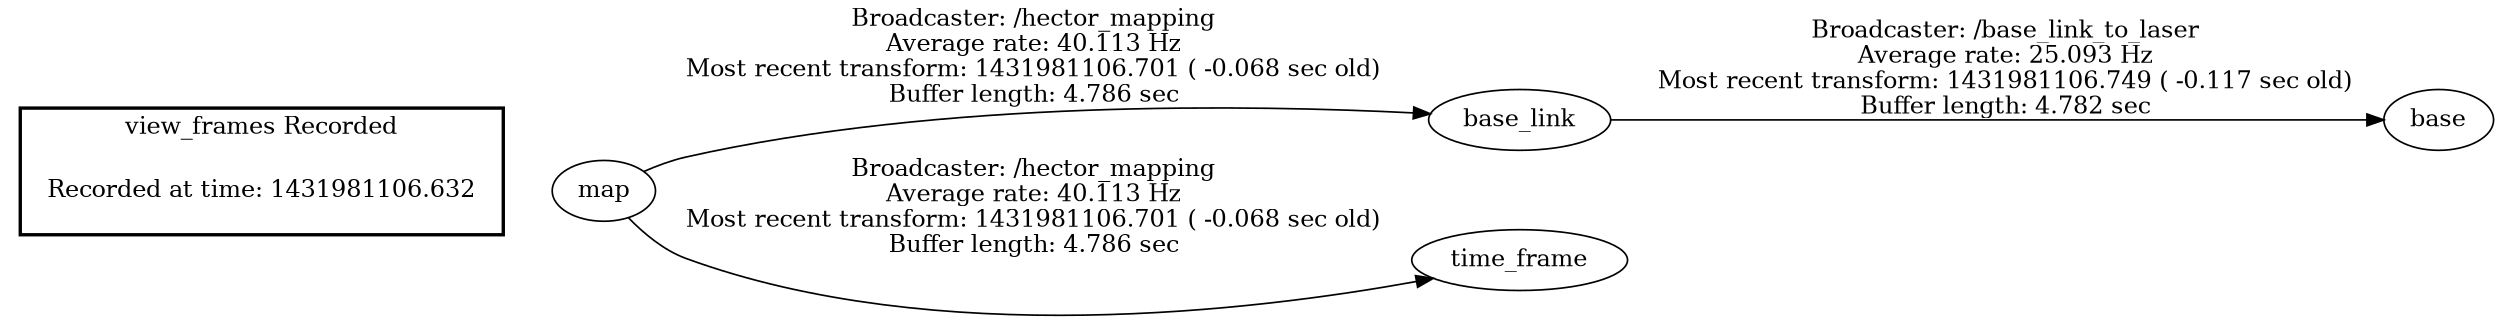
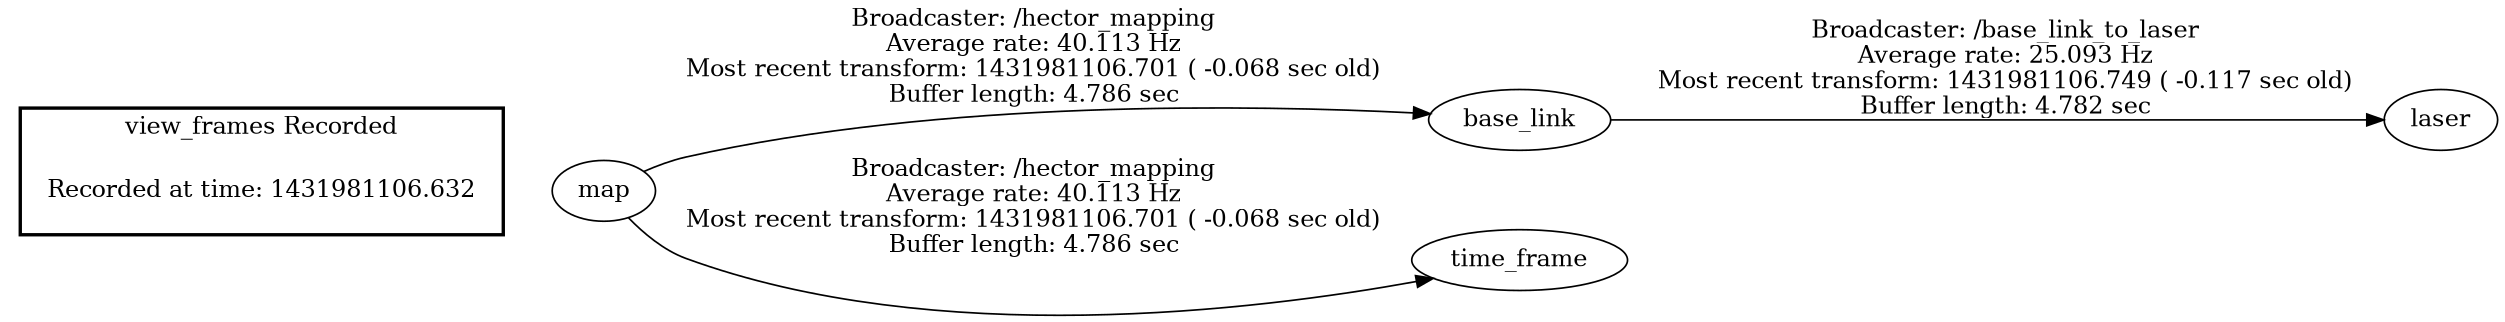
(2439, 120) -> (2441, 120)
